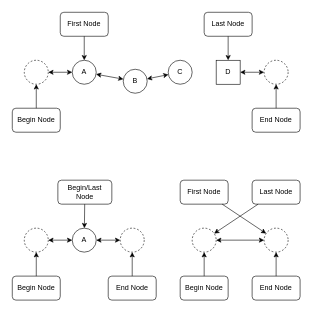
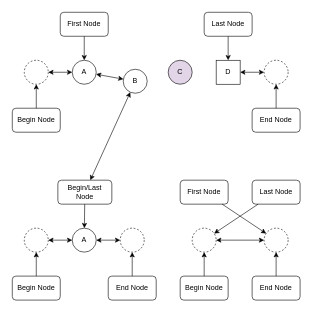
(180, 72) -> (180, 72)
(158, 77) -> (111, 136)
